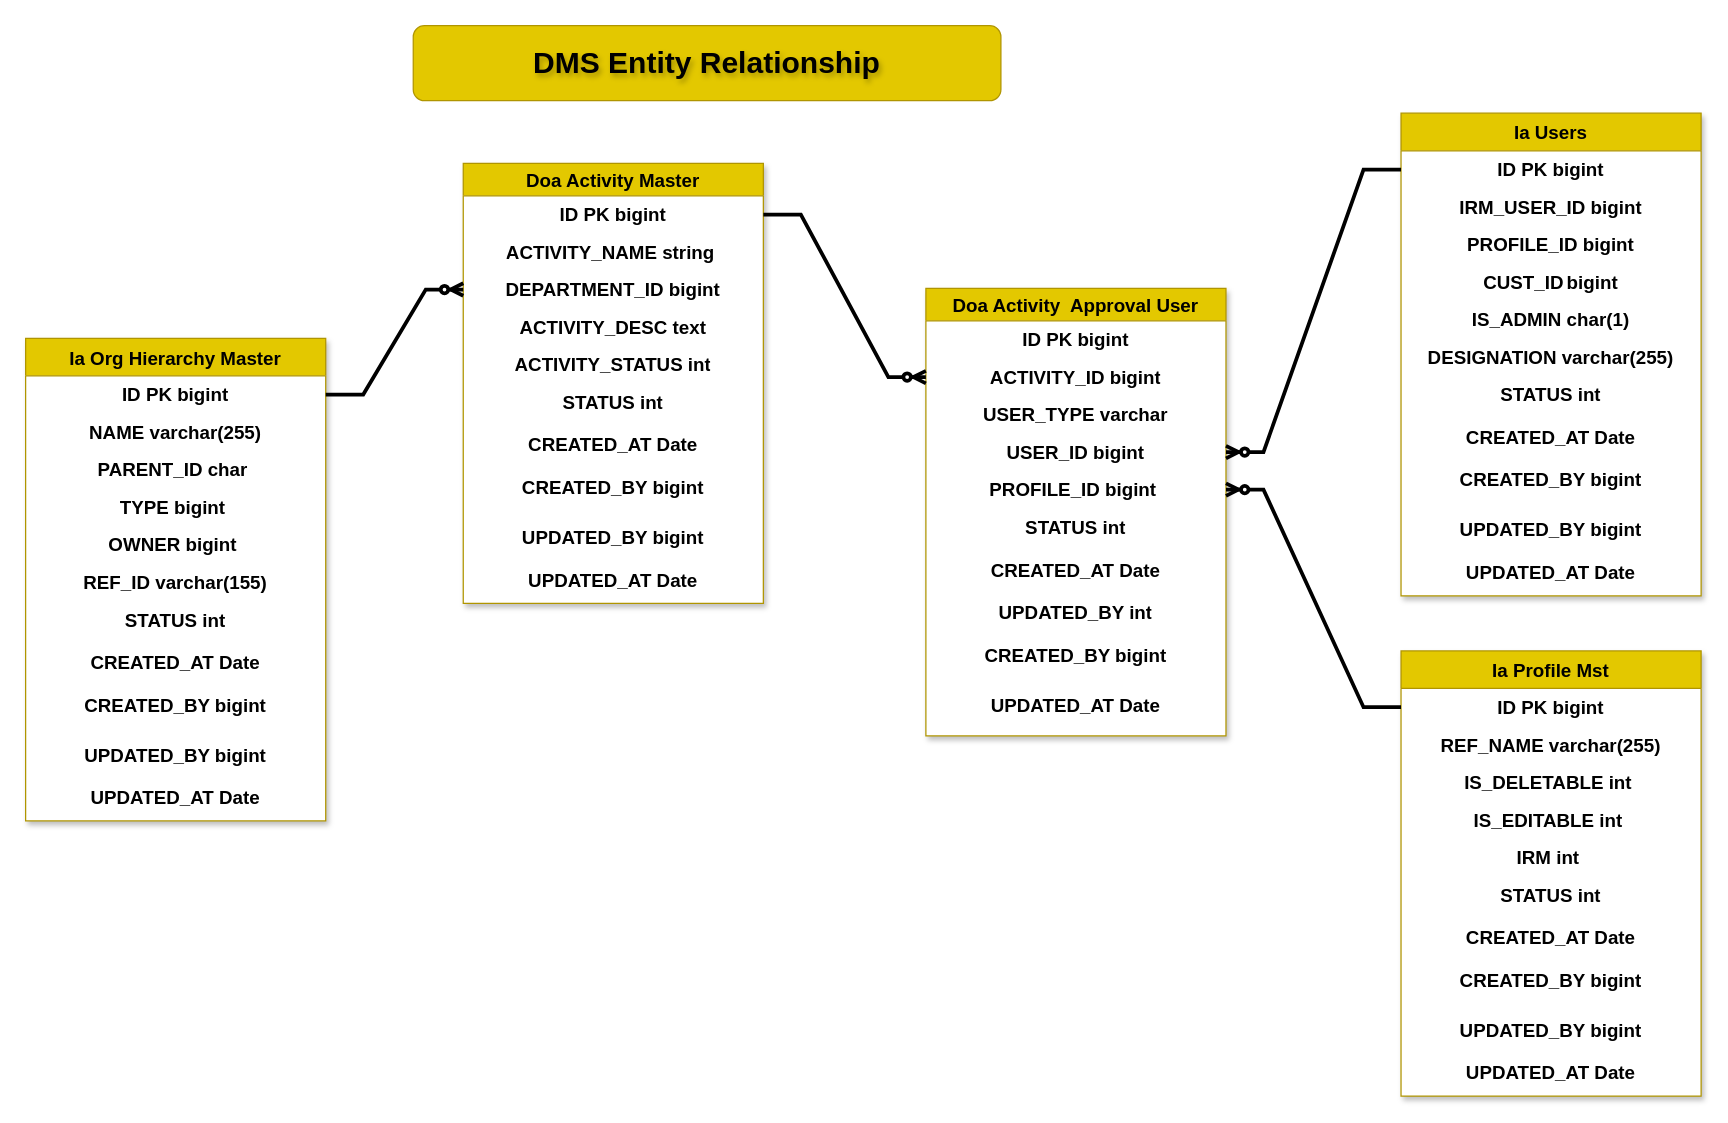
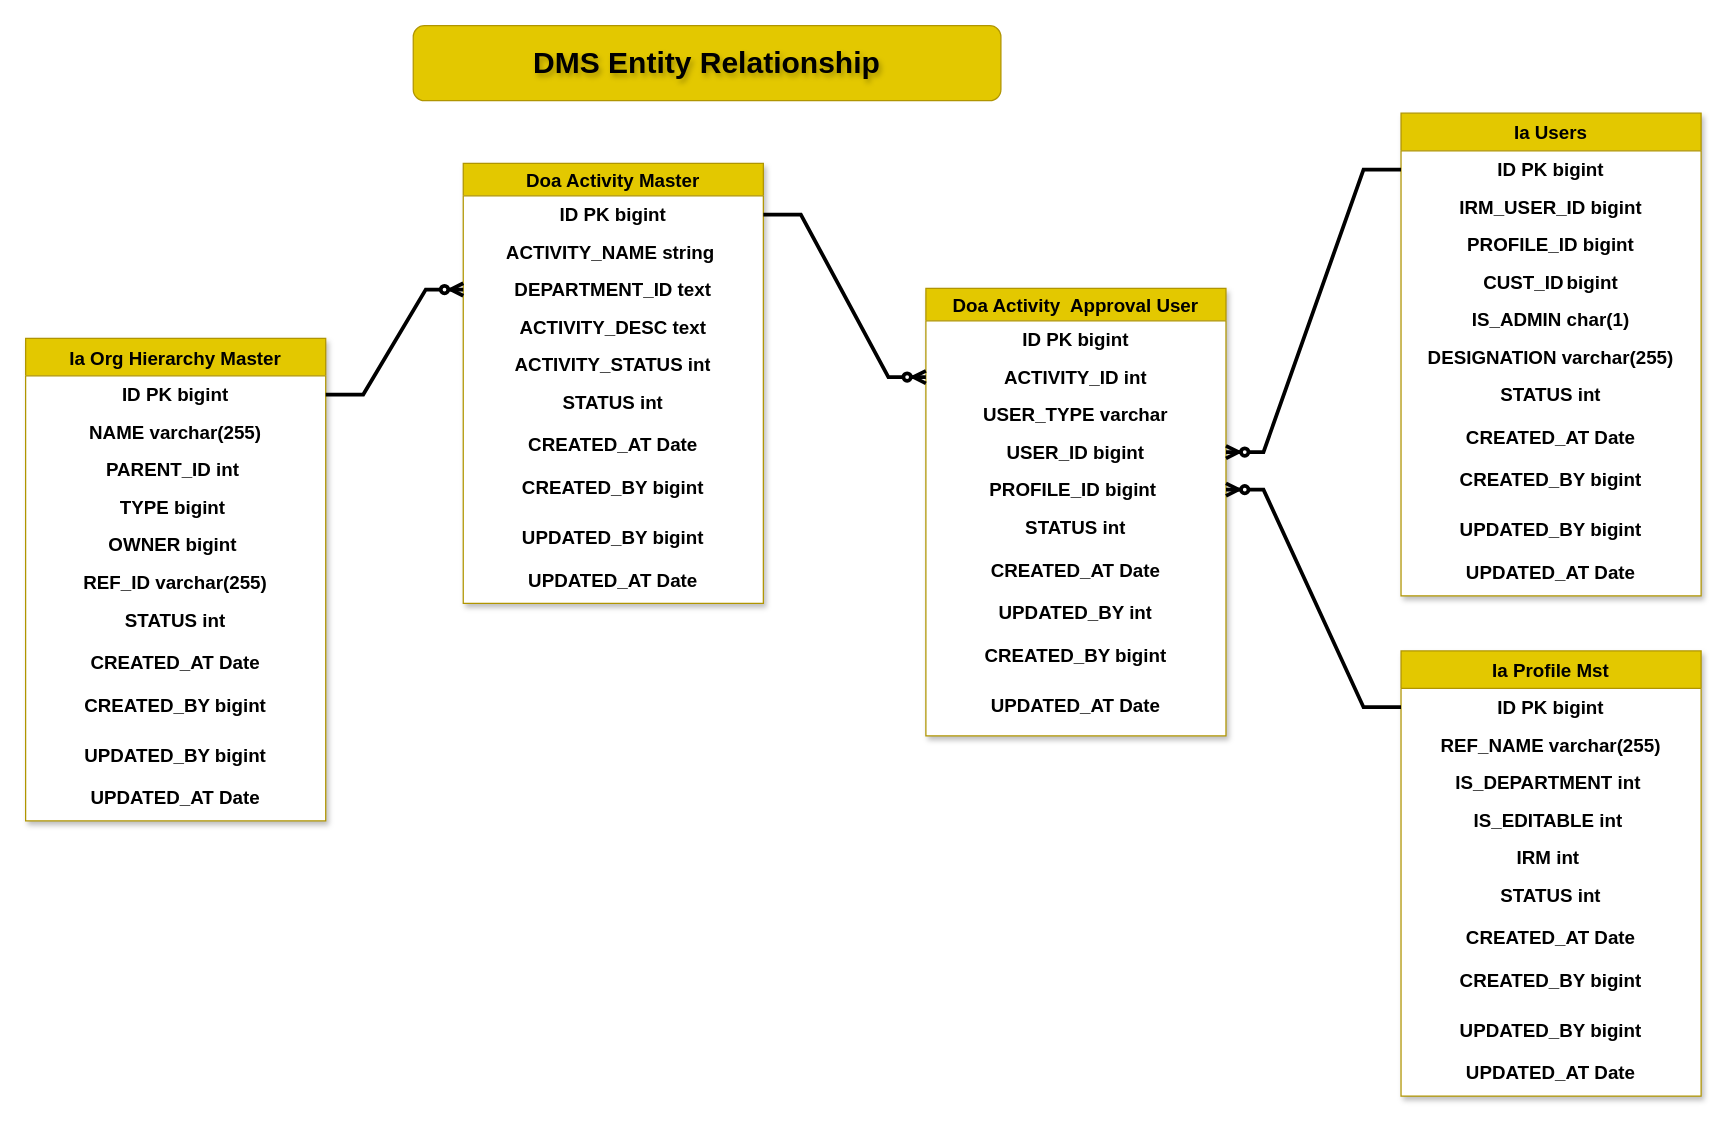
(613, 291) -> (613, 291)
(1076, 378) -> (1076, 378)
(176, 471) -> (176, 471)
(176, 583) -> (176, 583)
(1551, 783) -> (1551, 783)
